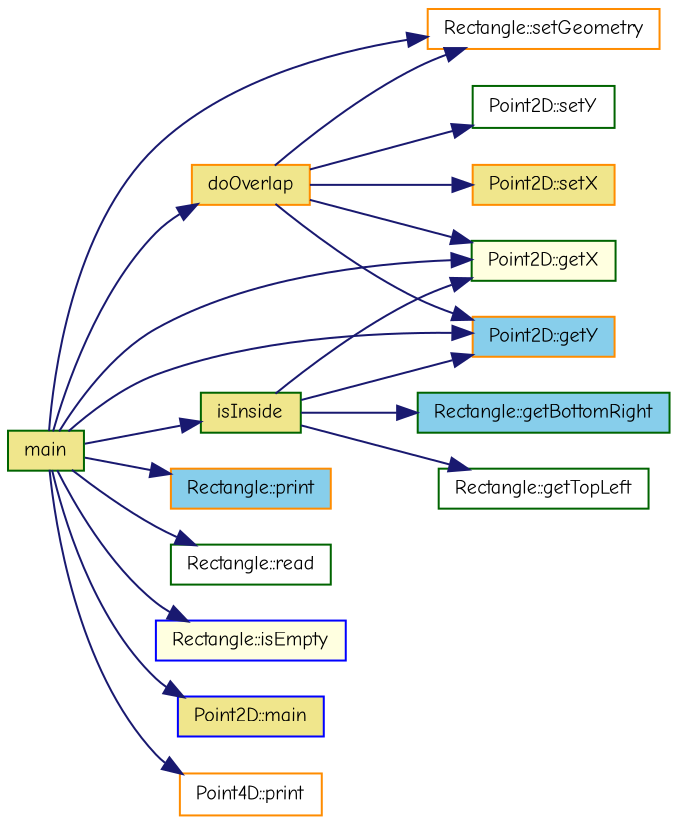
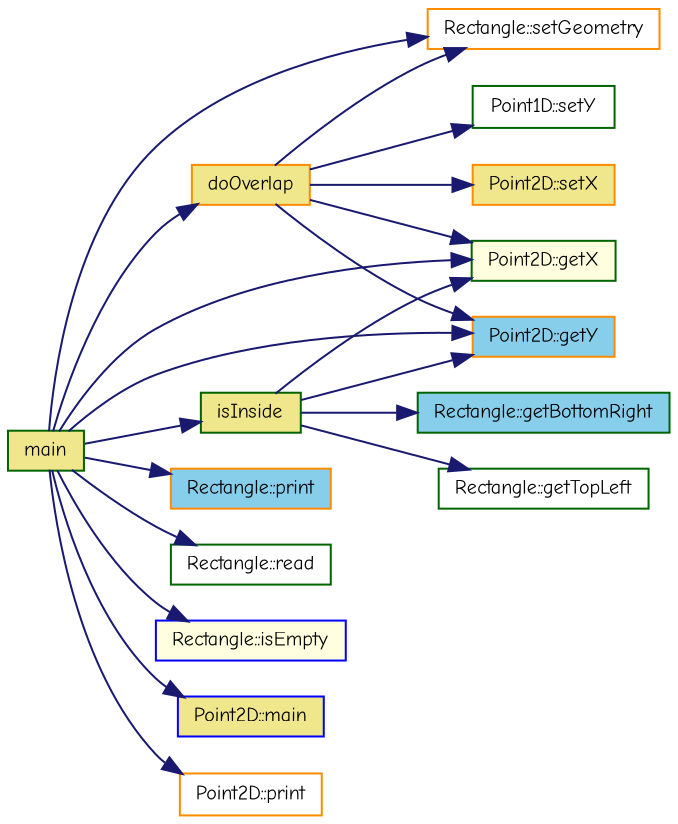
(544, 107) -> (544, 107)
(251, 794) -> (251, 794)
